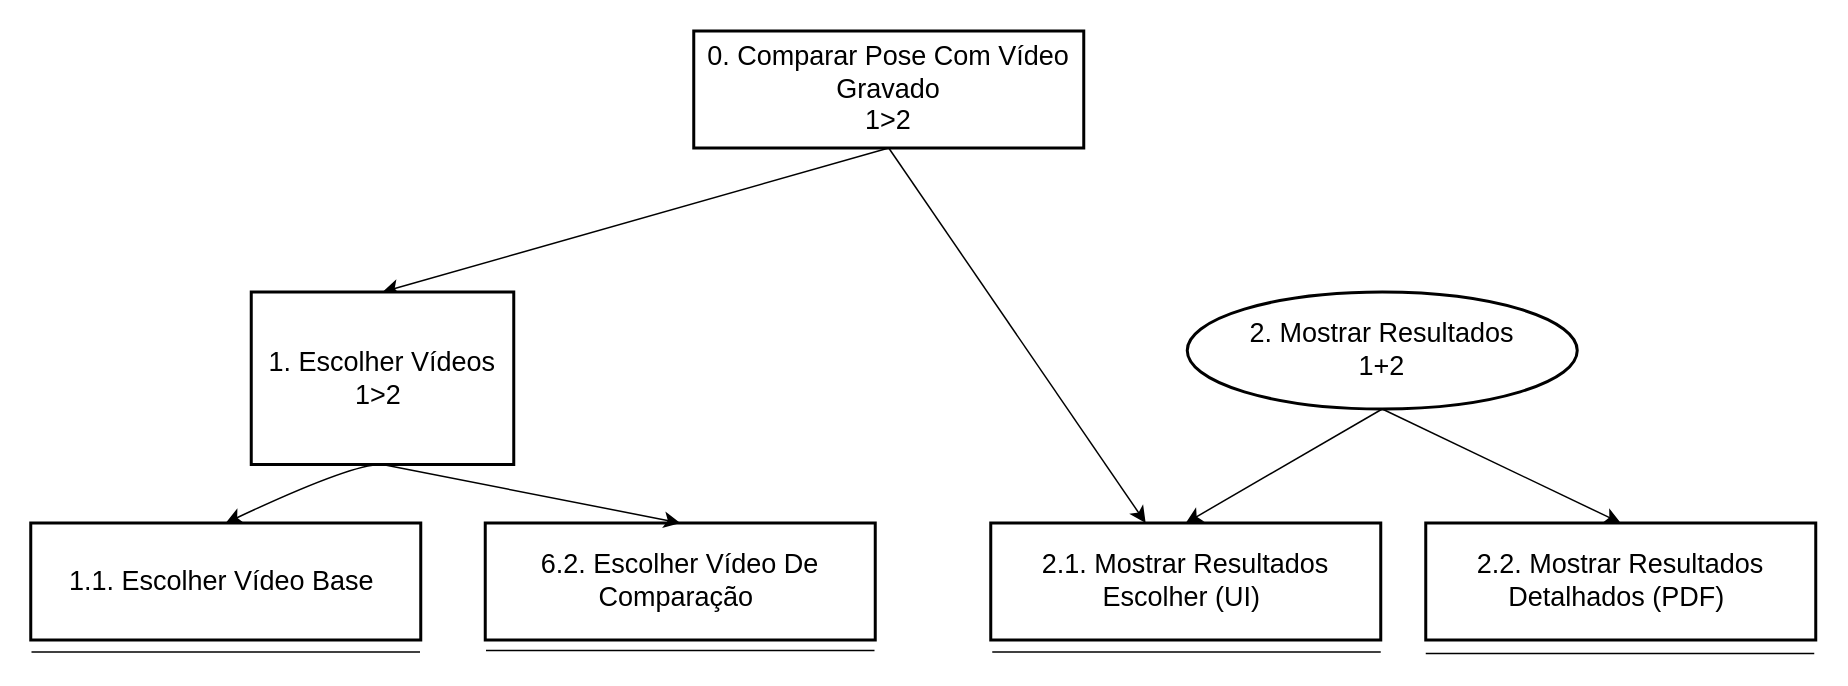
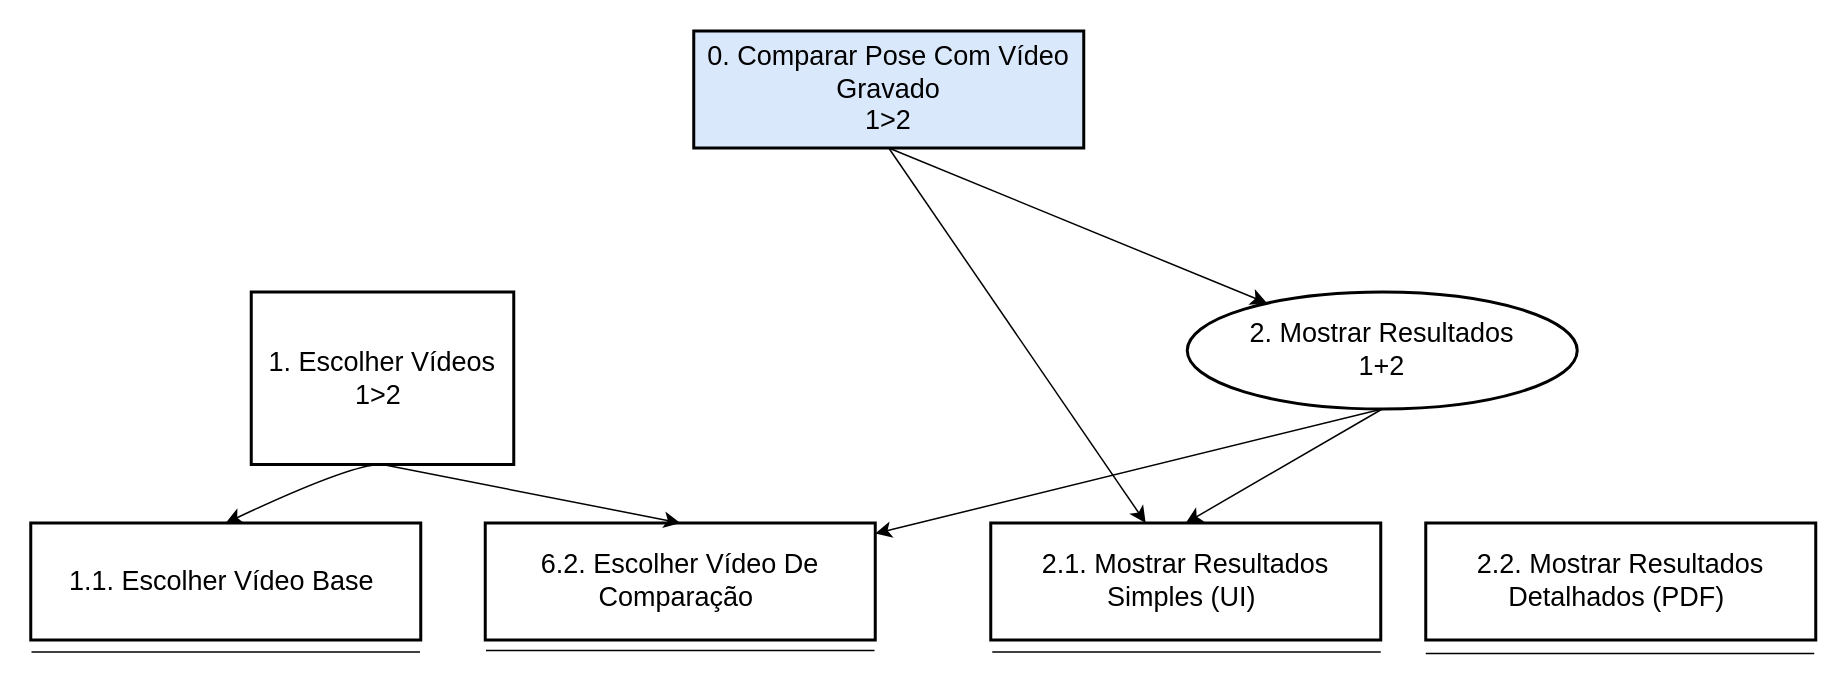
(889, 89) -> (889, 89)
(639, 219) -> (1076, 225)
(1498, 464) -> (1130, 471)
(1186, 581) -> (1186, 581)
